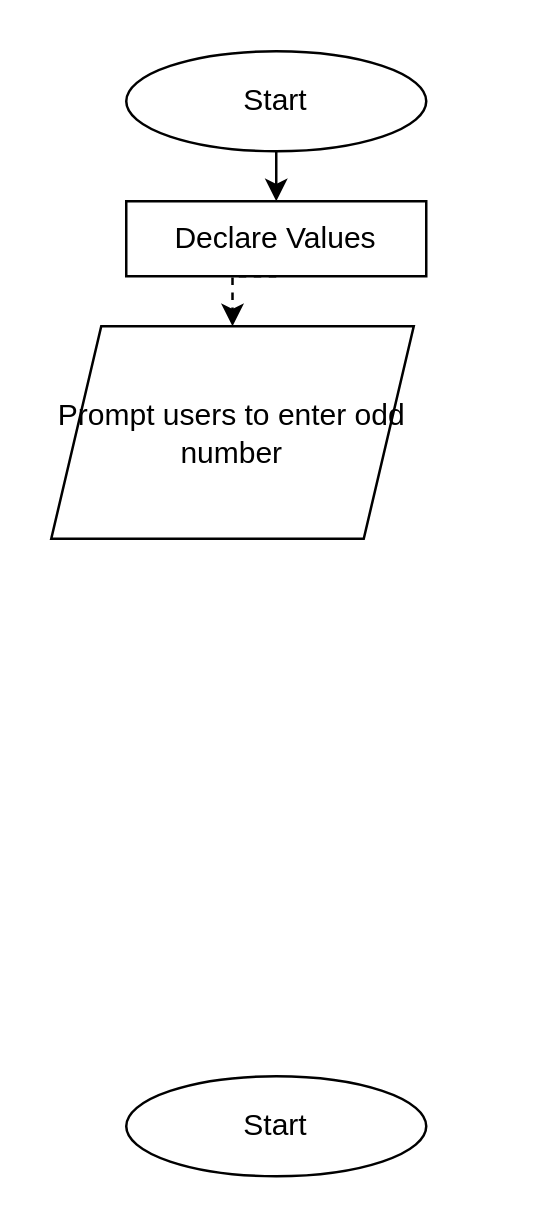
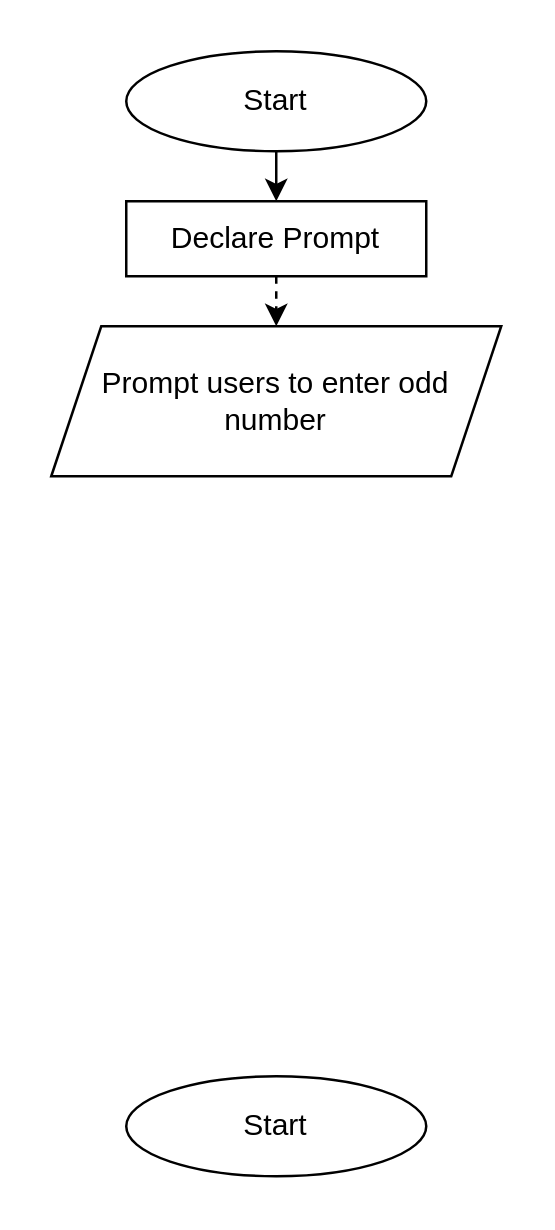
(276, 239) -> (276, 239)
(233, 433) -> (276, 401)
